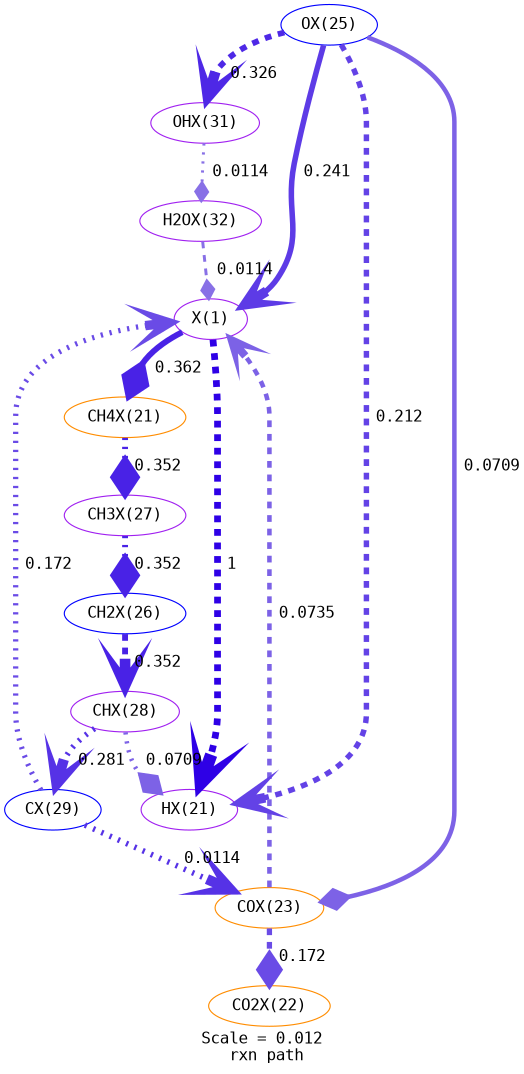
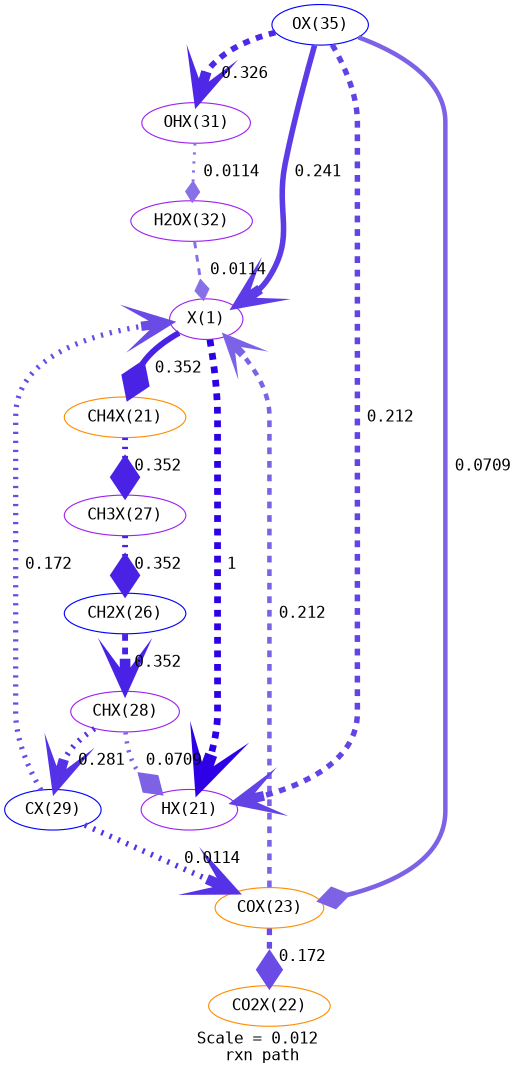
(329, 25) -> (320, 25)
(174, 368) -> (174, 368)
(302, 614) -> (298, 614)
